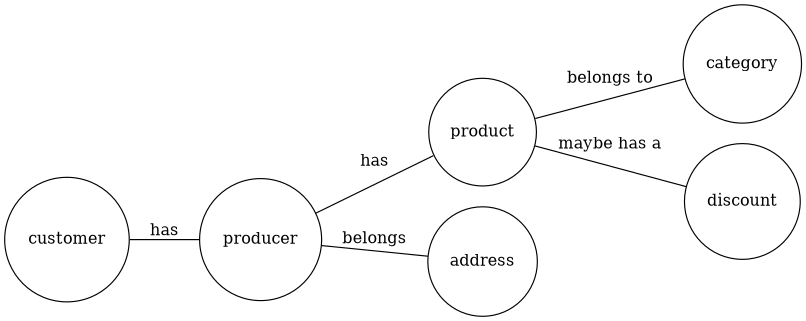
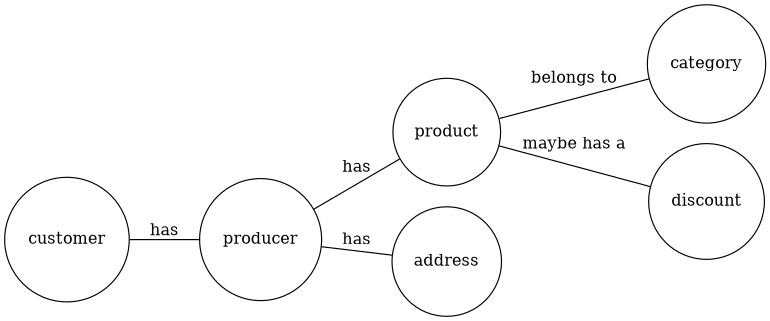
(375, 239) -> (357, 240)
